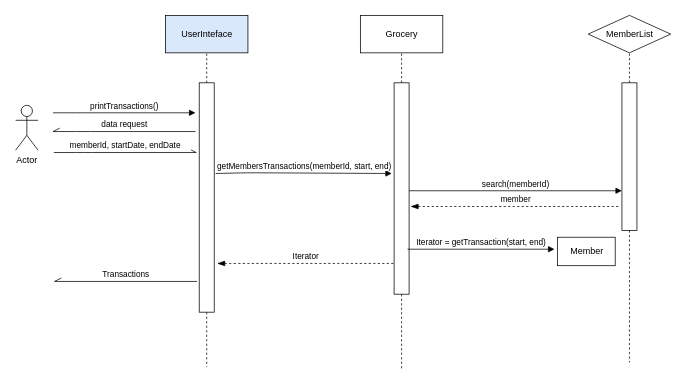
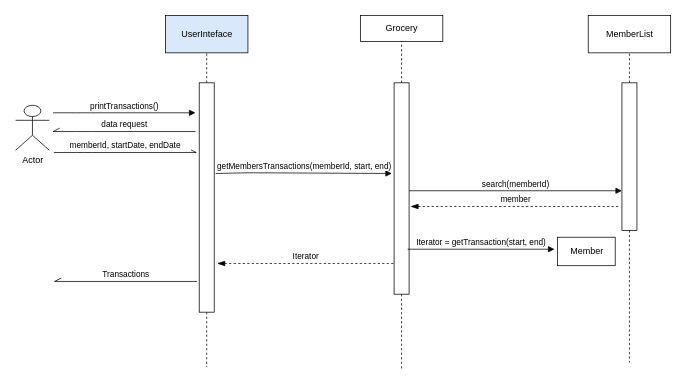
(402, 34) -> (402, 29)
(630, 34) -> (630, 34)
(27, 128) -> (32, 128)
